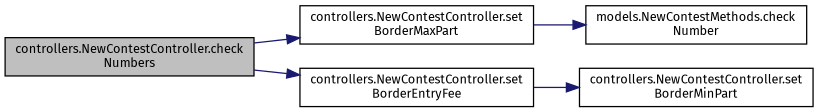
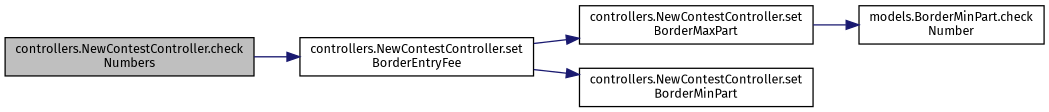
(696, 25) -> (952, 25)
(270, 41) -> (550, 42)
